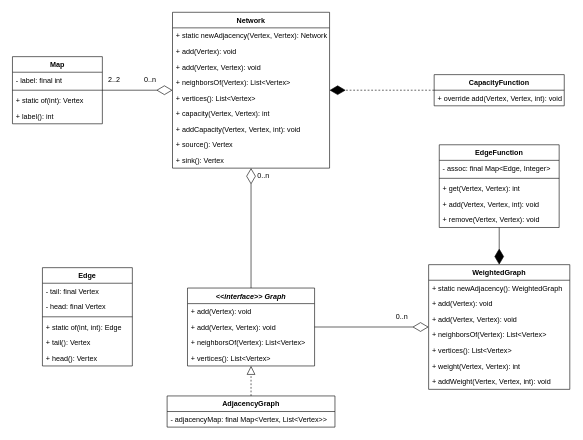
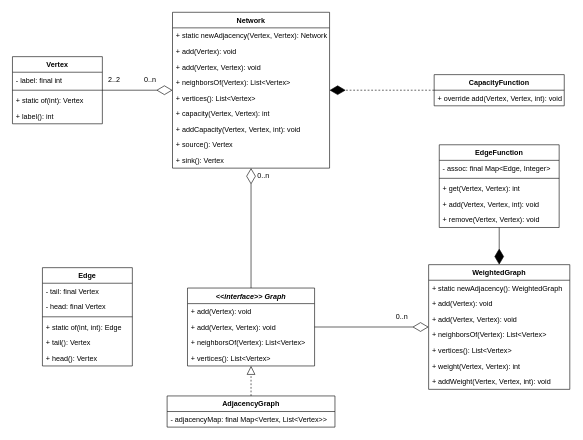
(57, 65) -> (57, 65)
